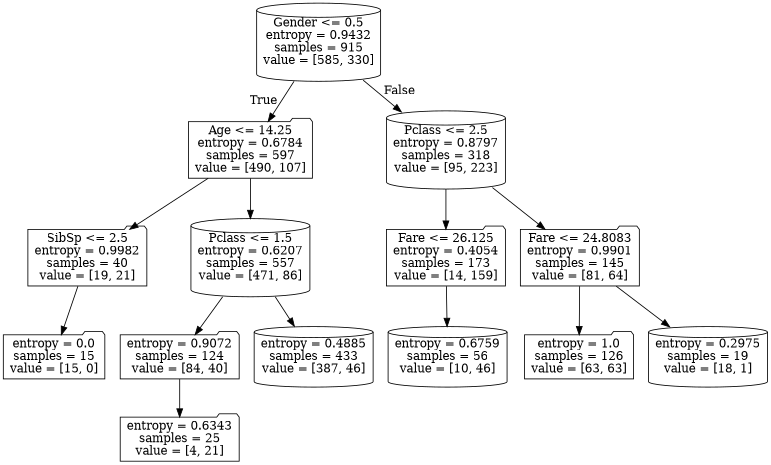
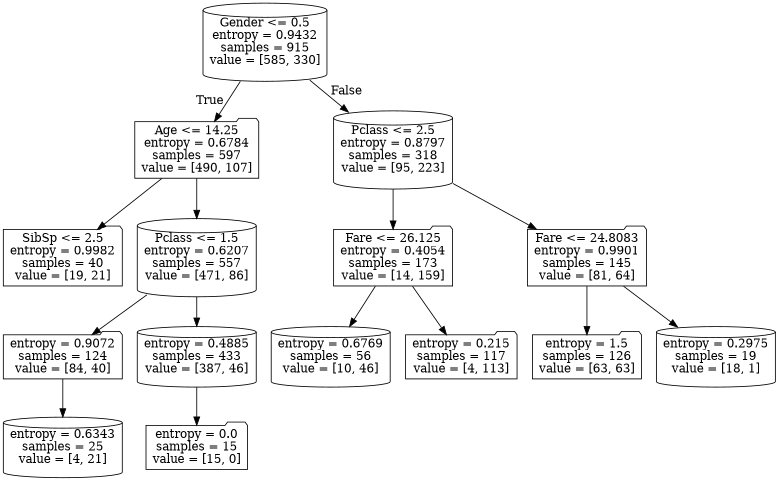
(71, 306) -> (197, 402)
(448, 357) -> (331, 357)
none -> (461, 357)
(579, 357) -> (587, 357)
(180, 439) -> (63, 447)
